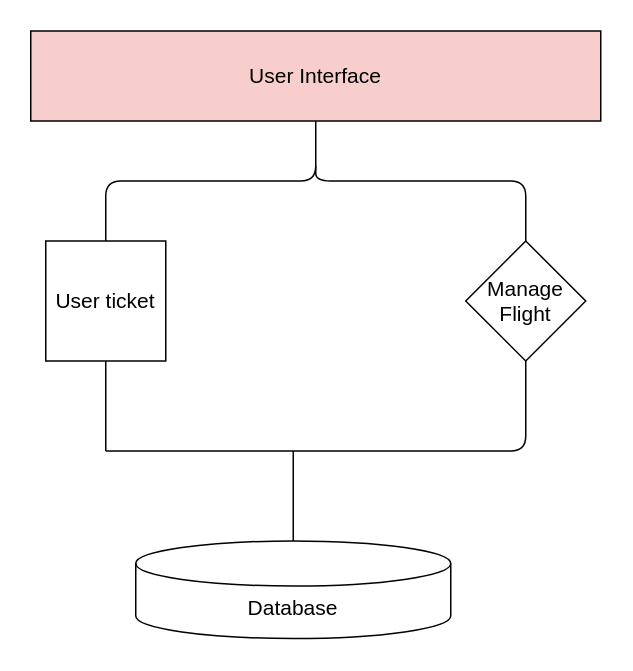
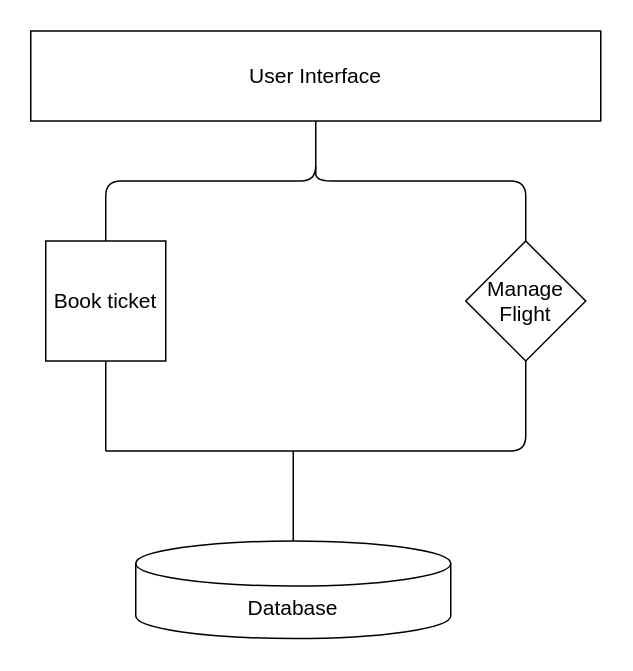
(316, 76) -> (316, 76)
(106, 301) -> (106, 301)
